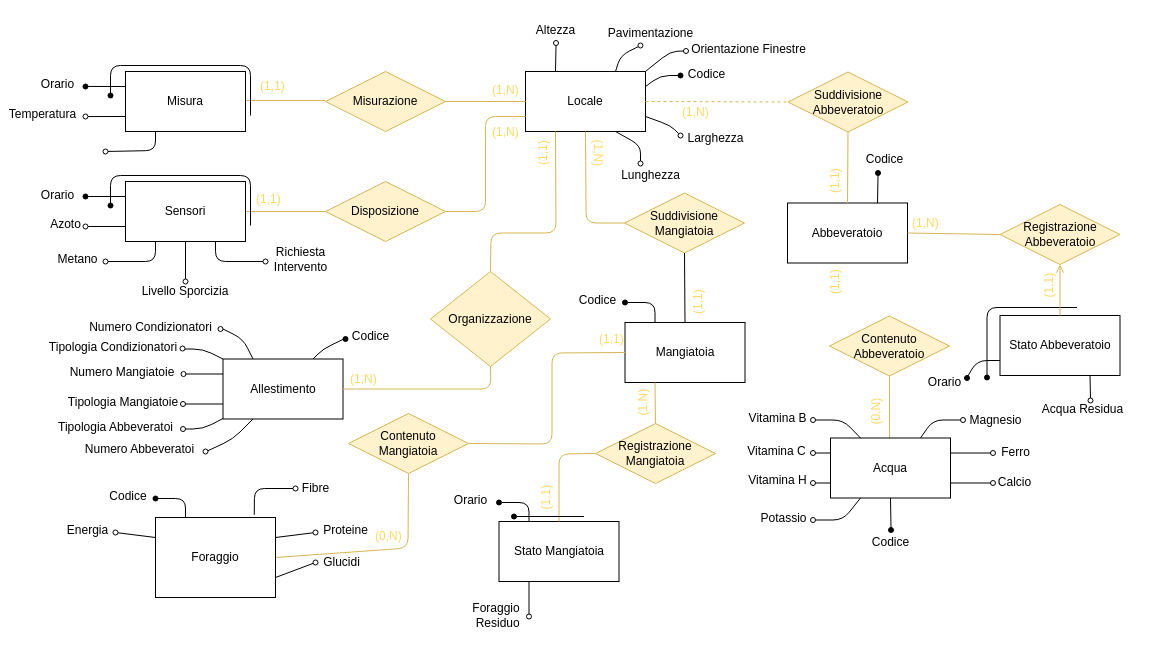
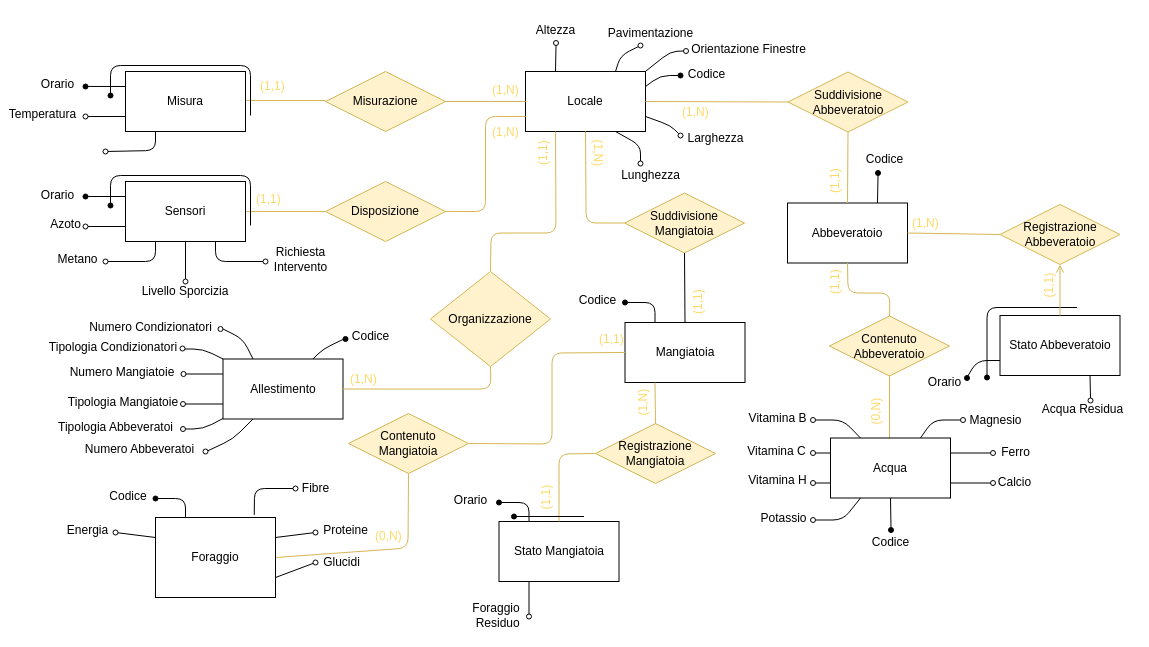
(717, 102) -> (717, 102)
none -> (865, 293)
